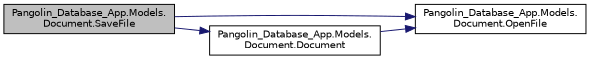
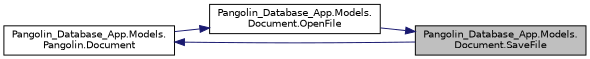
(290, 15) -> (393, 29)
(295, 40) -> (89, 40)
